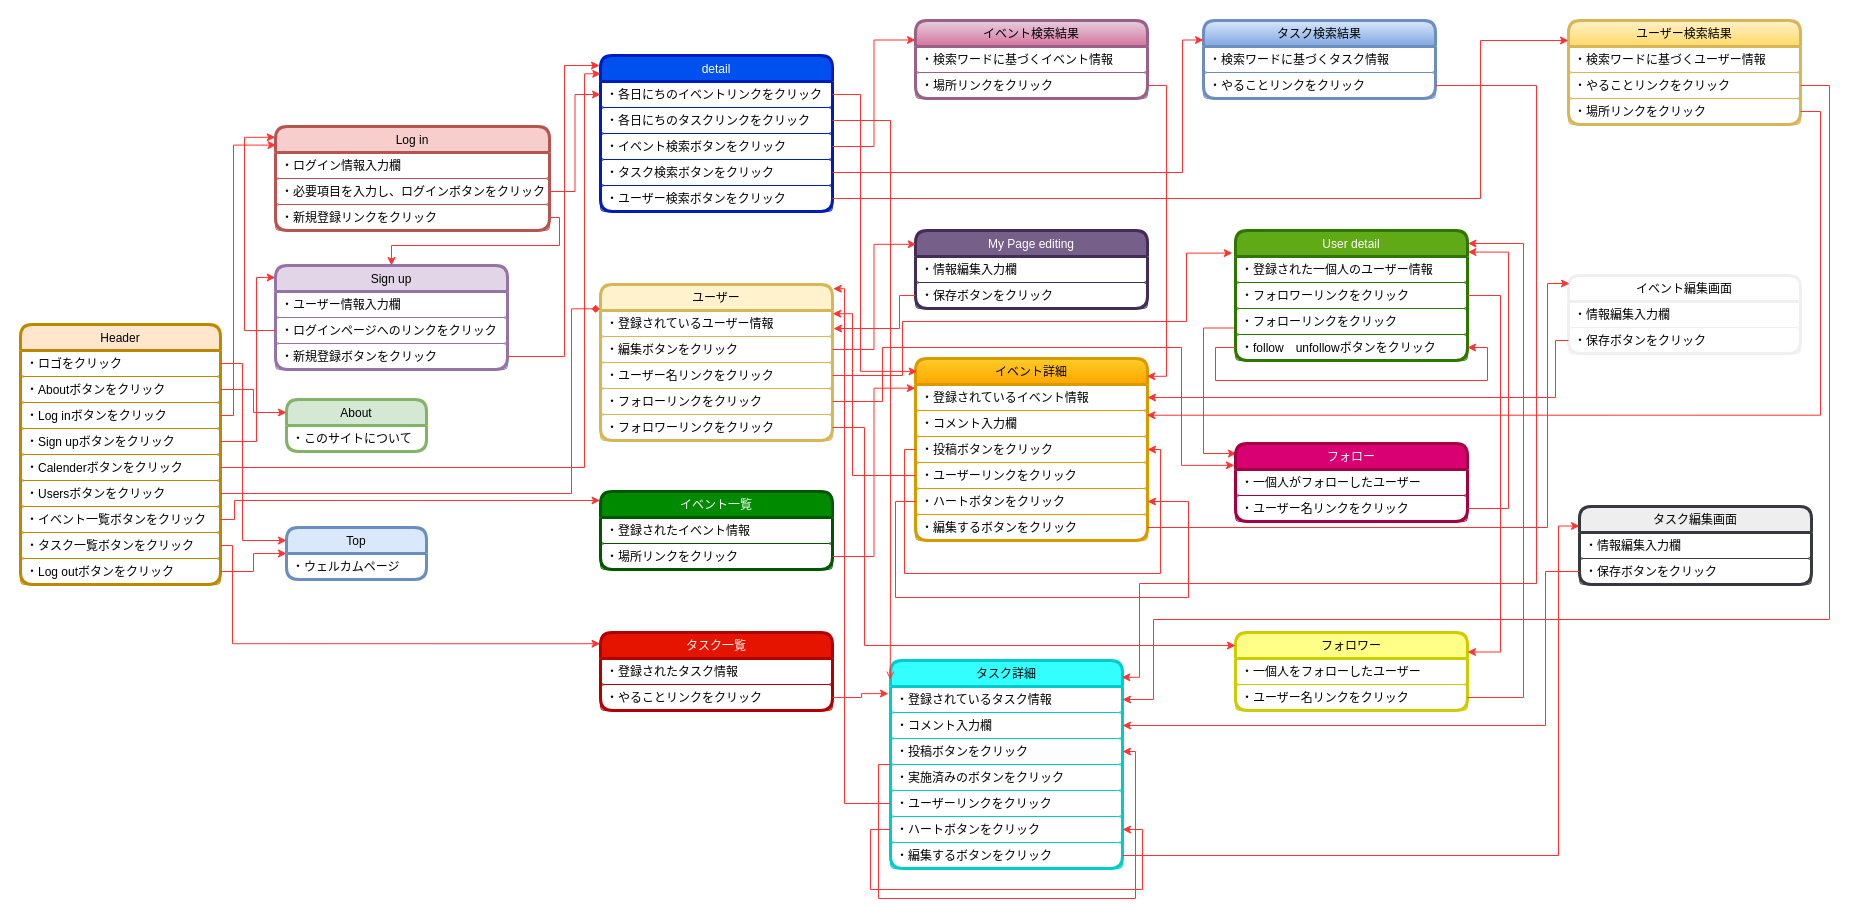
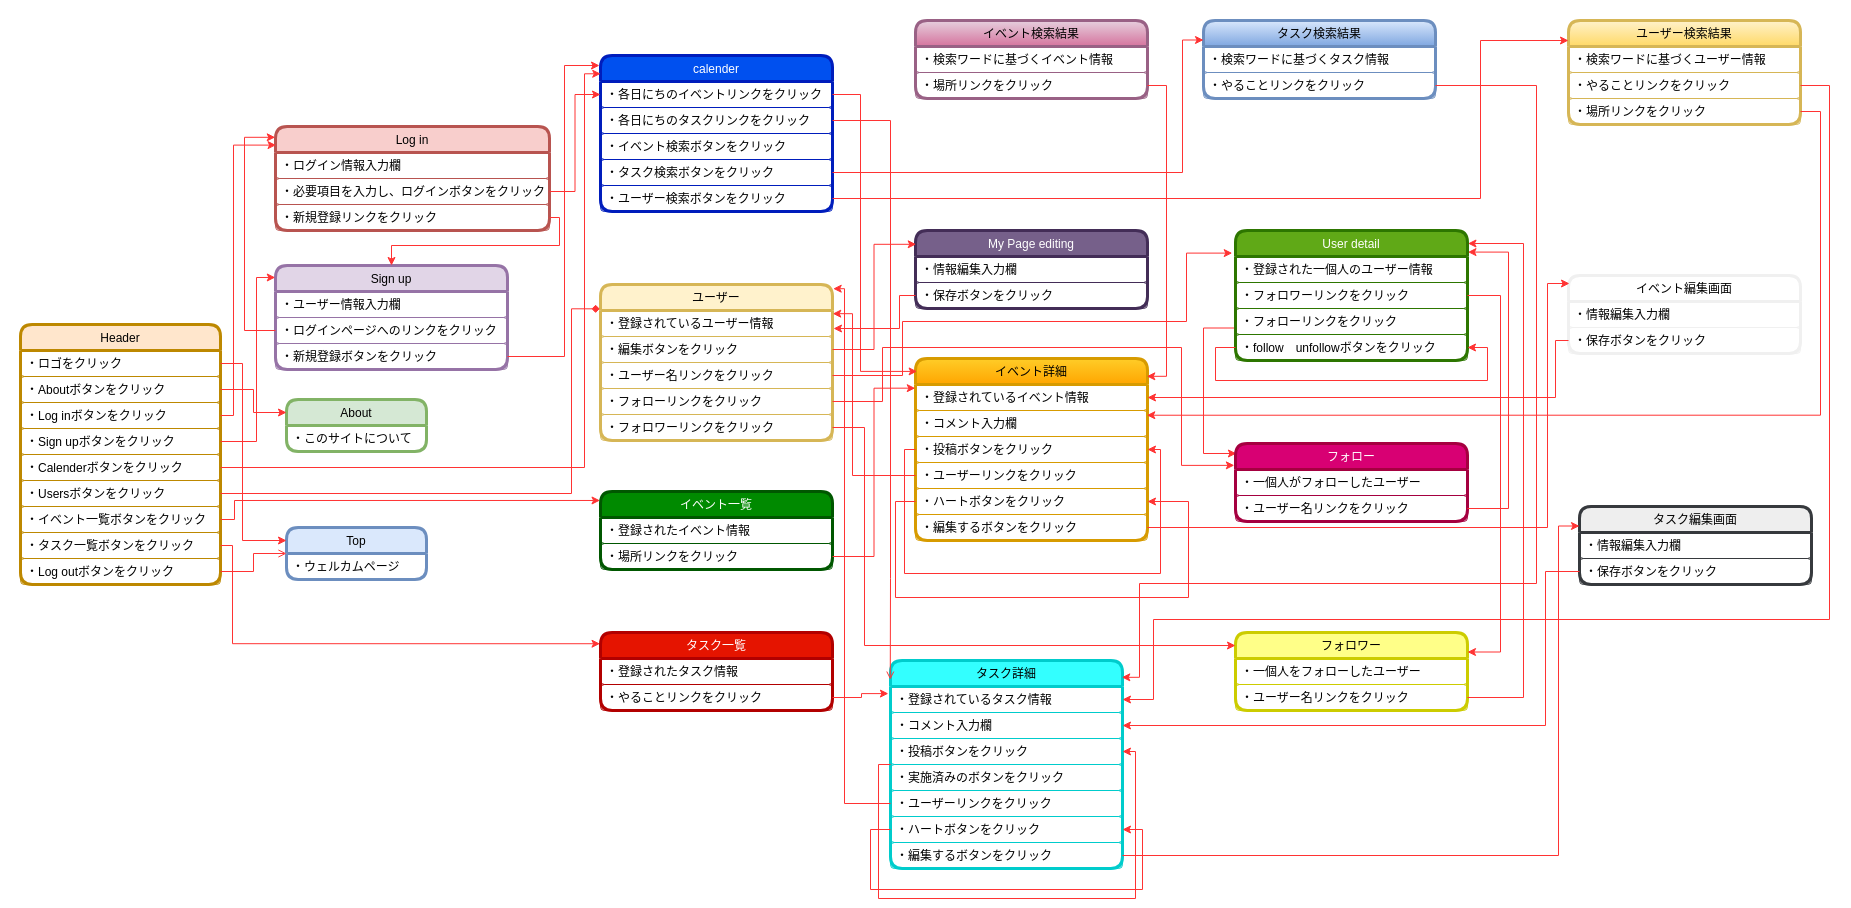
(716, 69) -> (716, 69)
(855, 147) -> none
(278, 554) -> (279, 554)
